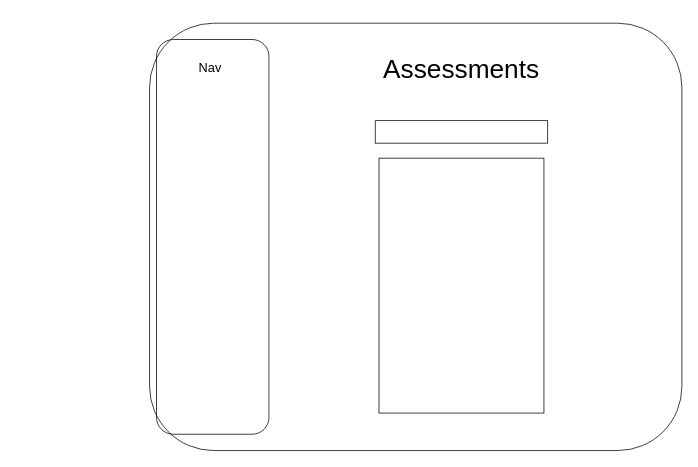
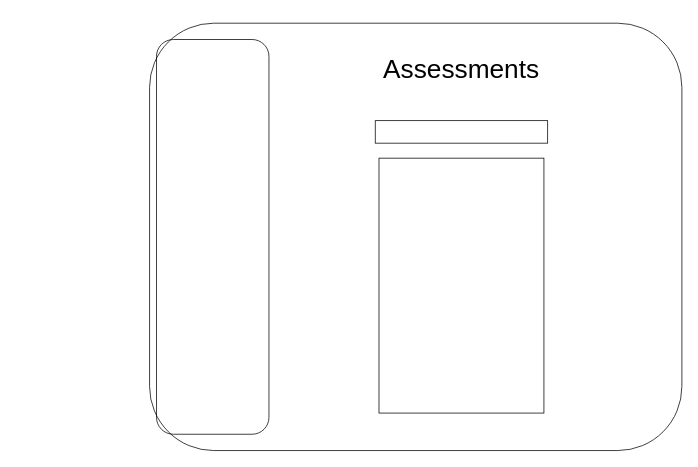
(210, 68) -> none
